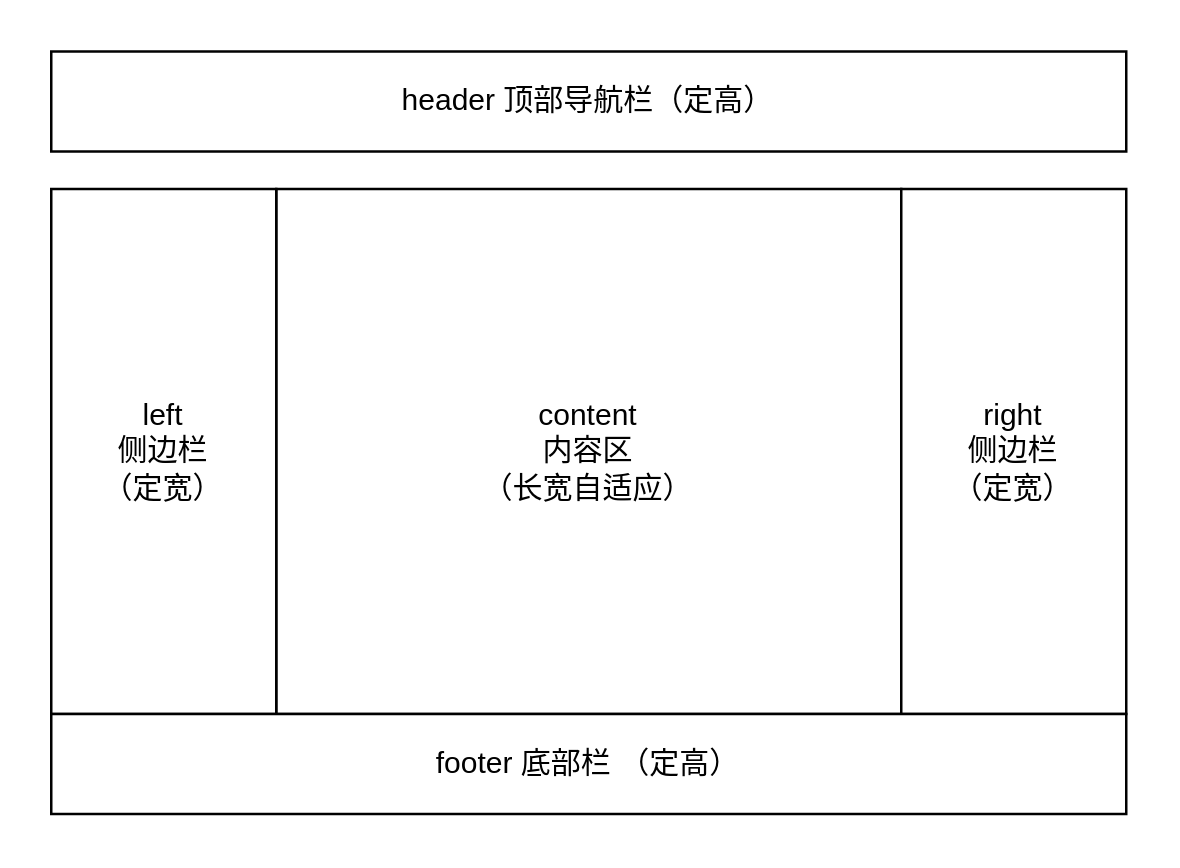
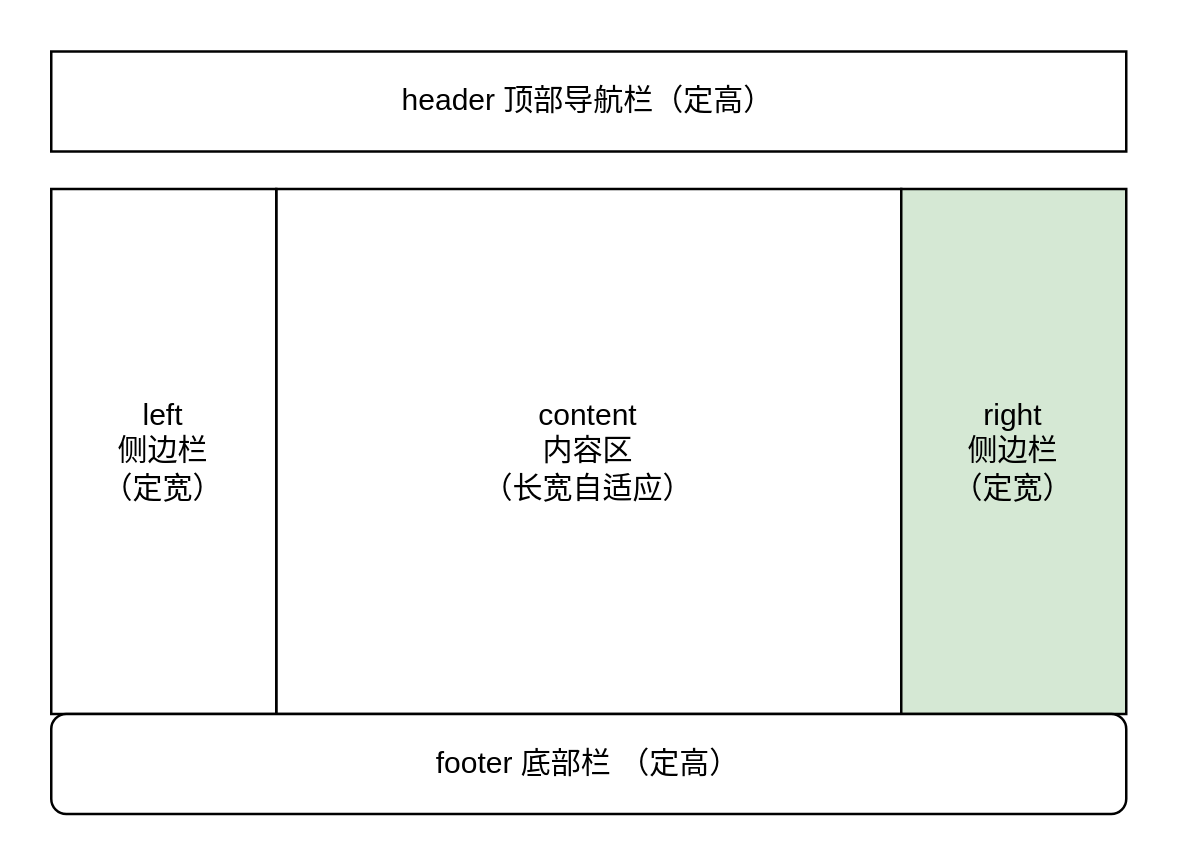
(1014, 451) -> (1014, 451)
(589, 764) -> (589, 764)
